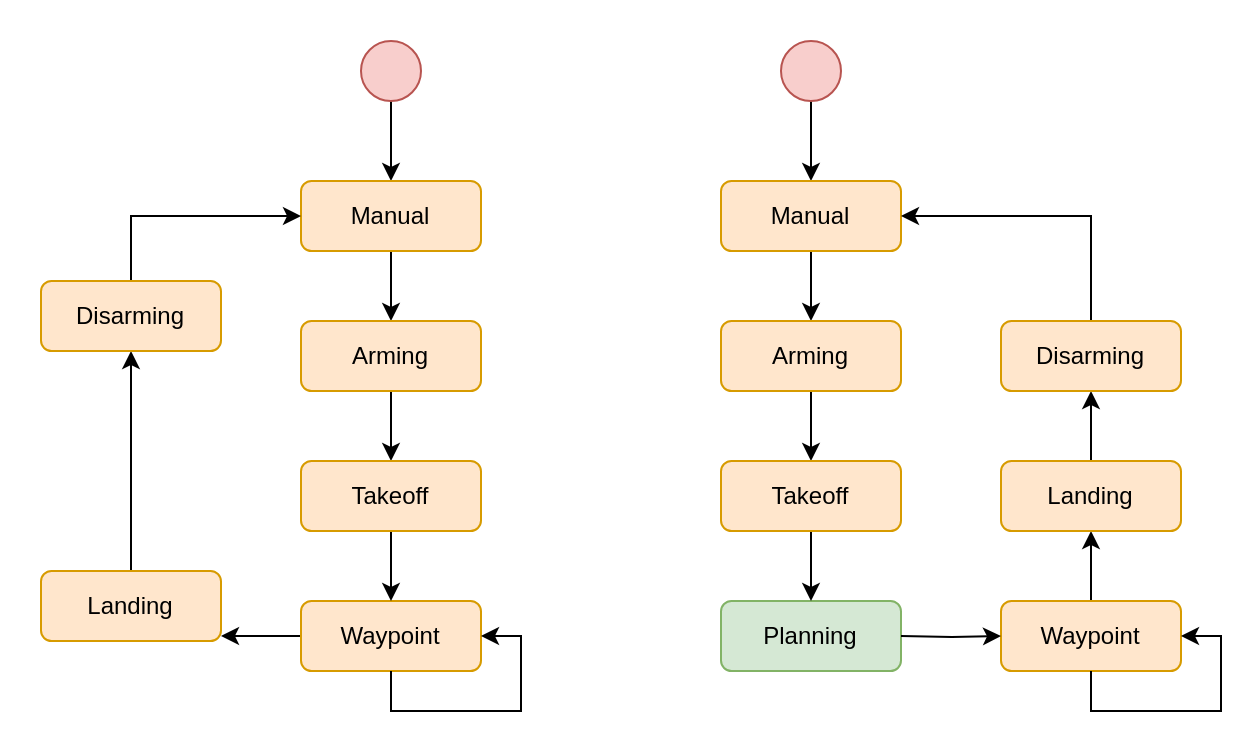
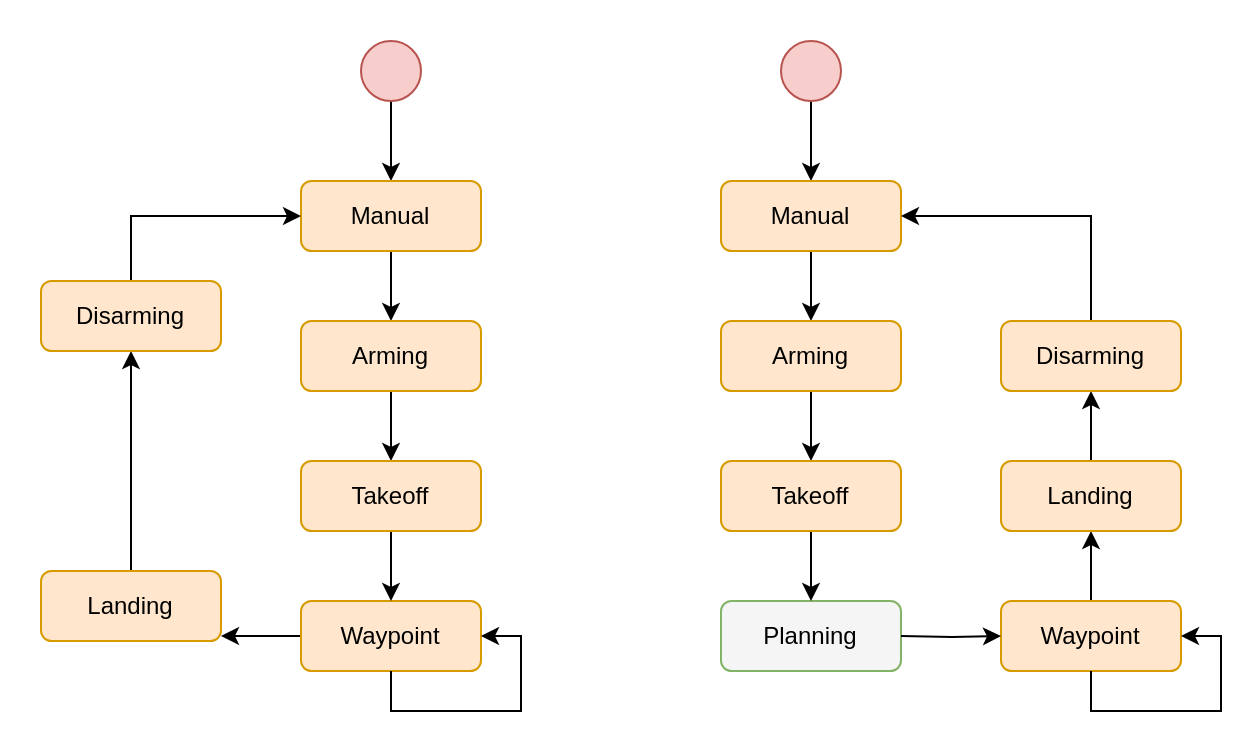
(811, 636) -> (811, 636)
